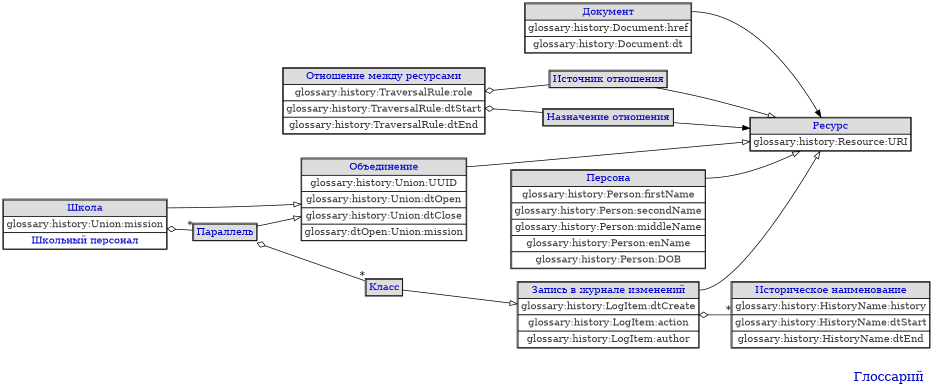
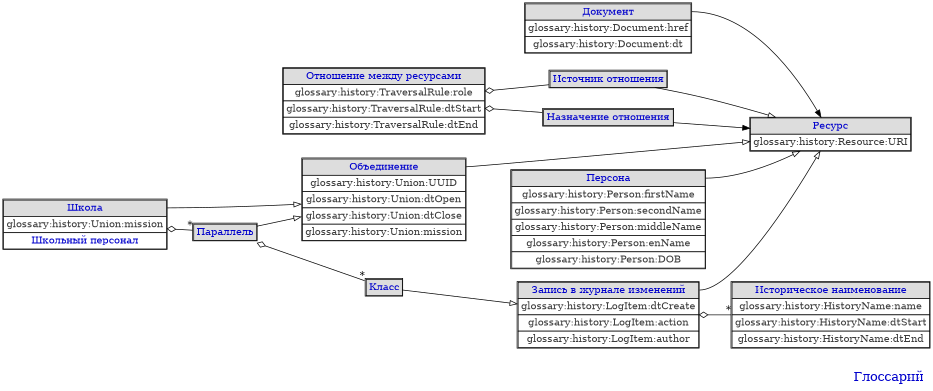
(384, 232) -> (384, 232)
(831, 306) -> (831, 306)
